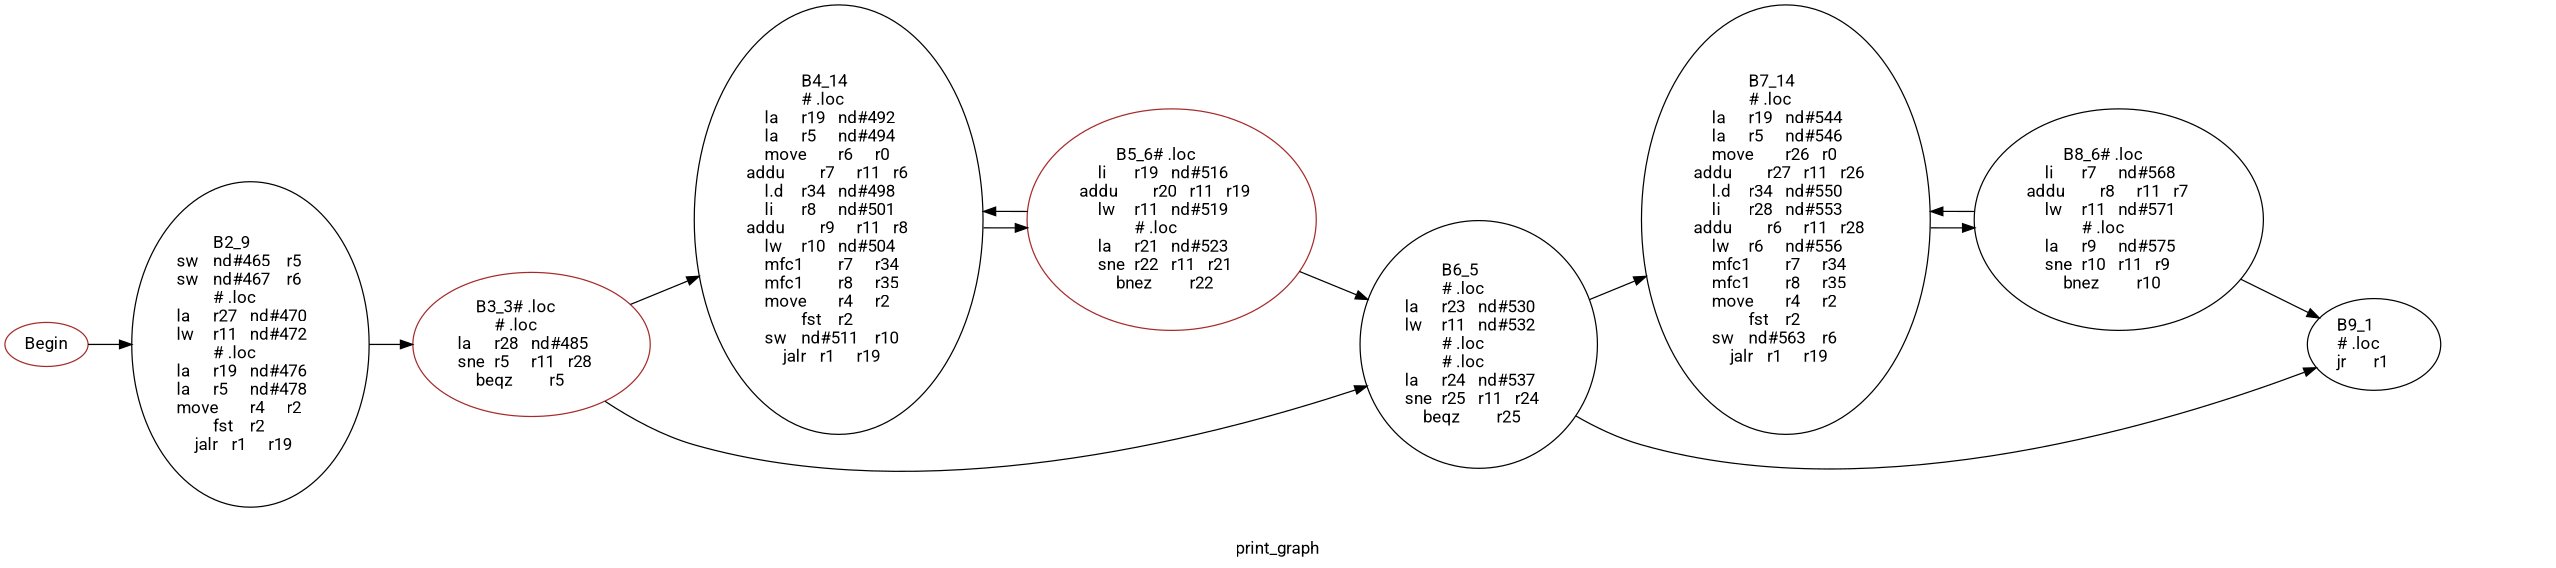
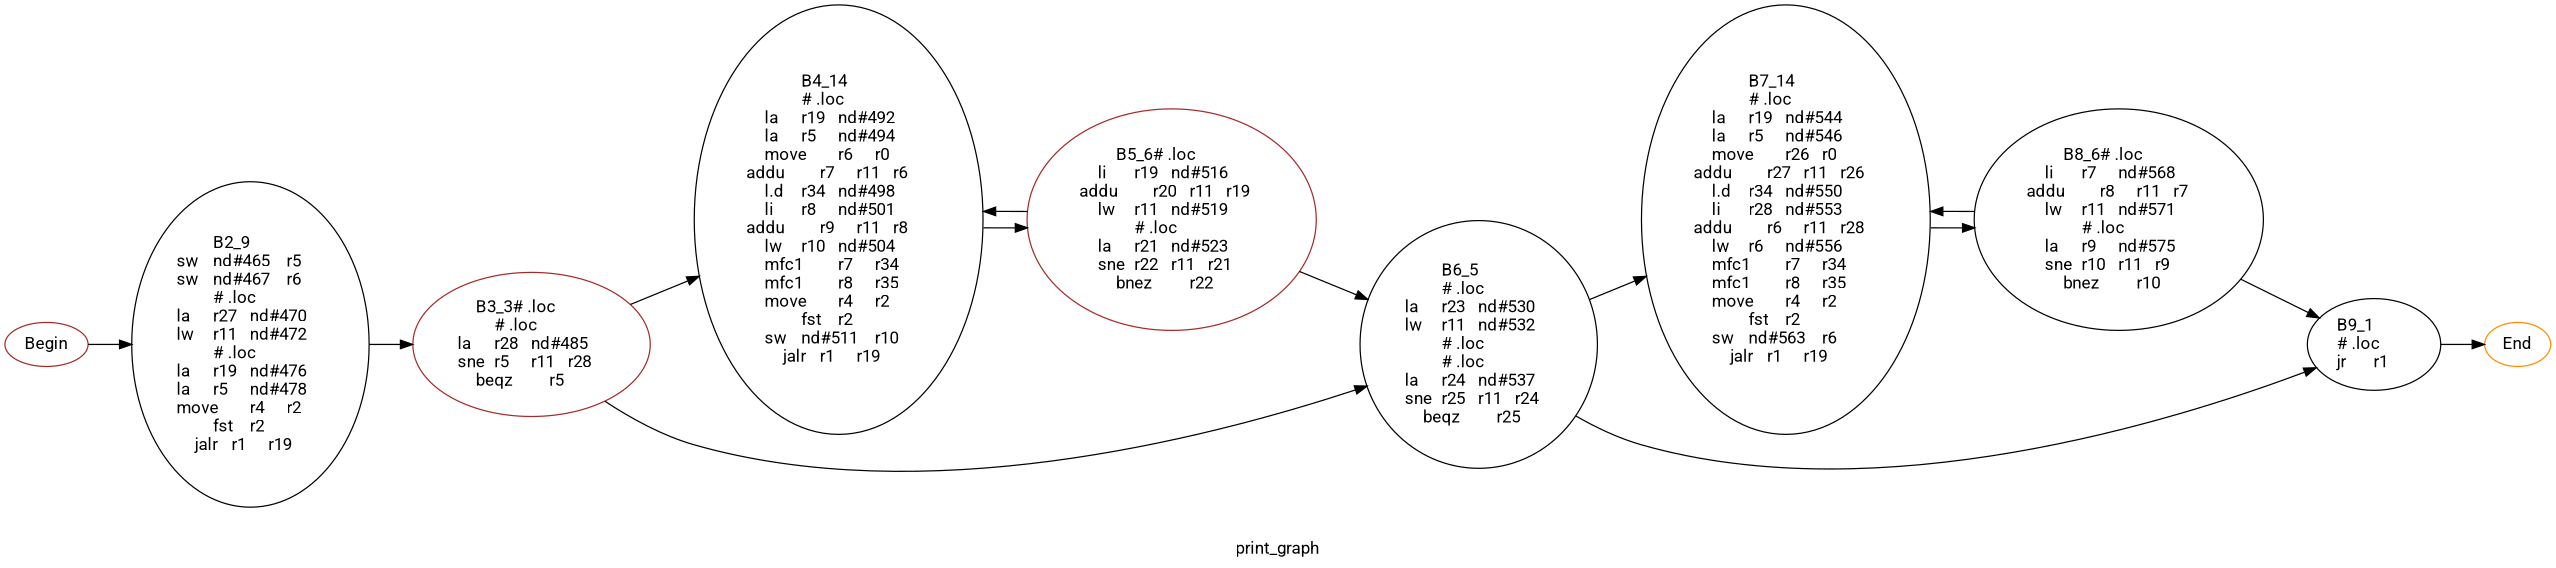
none -> (2518, 344)
